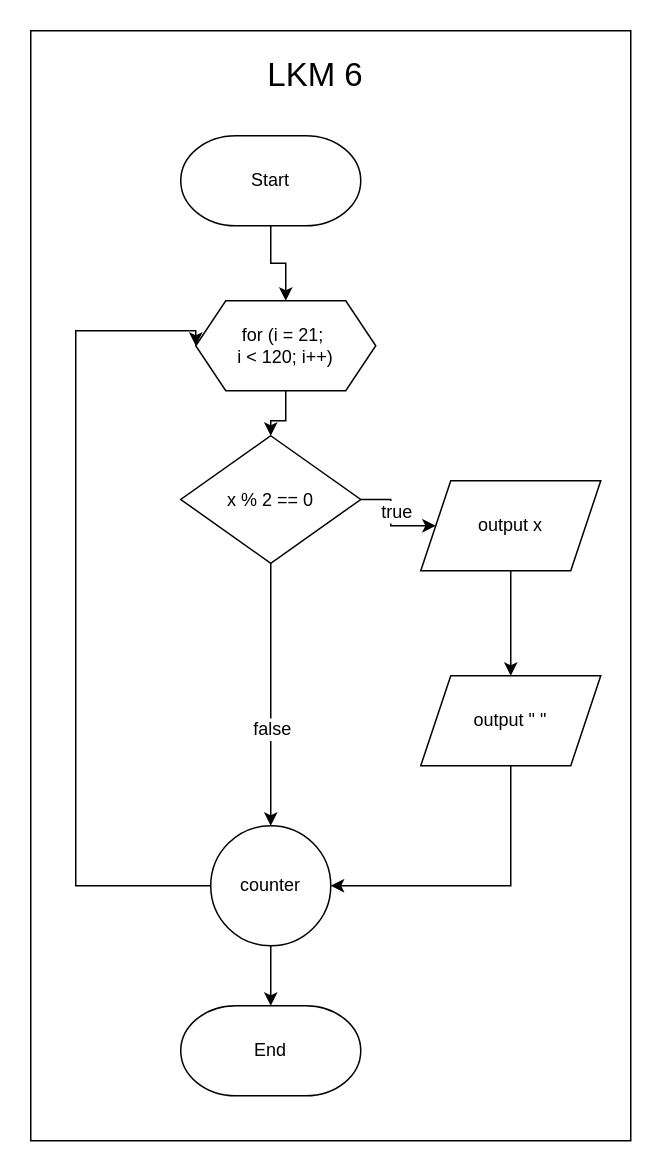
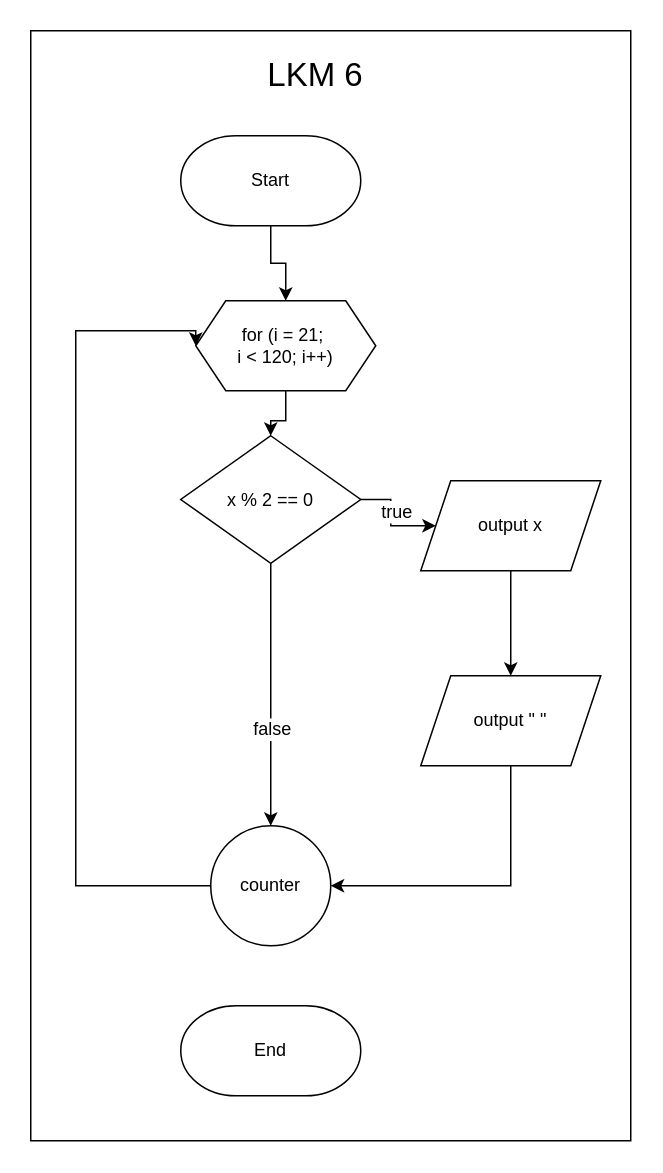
(271, 971) -> none
